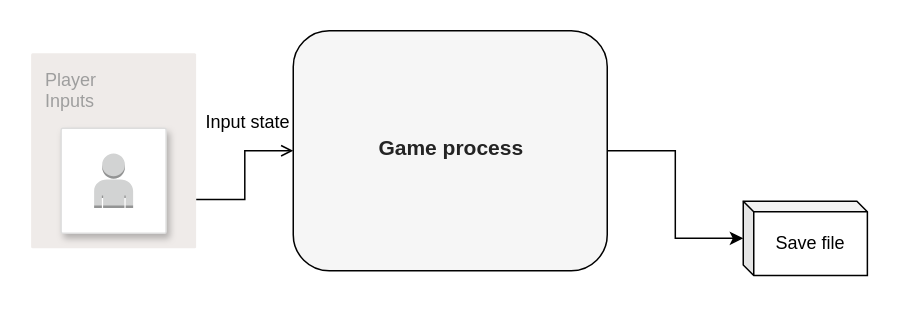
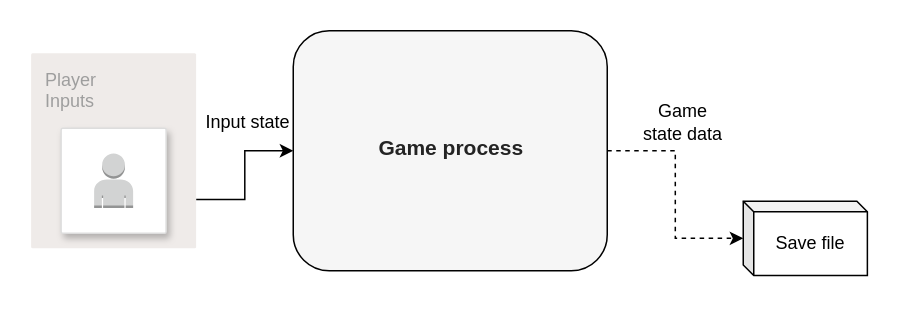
none -> (683, 122)
(284, 151) -> (282, 151)
(675, 191) -> (675, 191)
